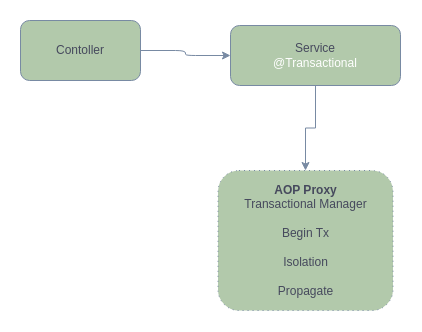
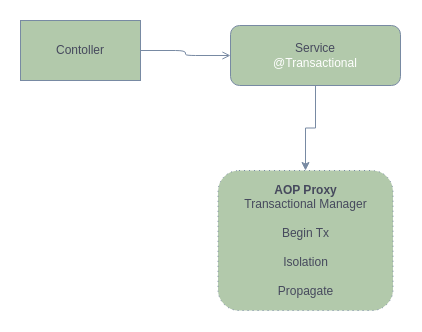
(81, 51) -> (81, 51)
(222, 56) -> (223, 56)
